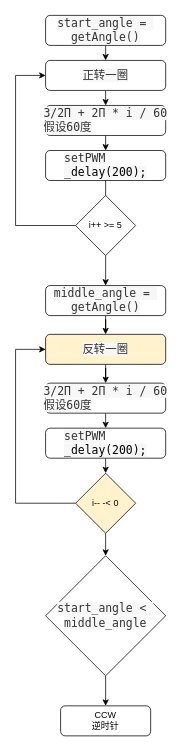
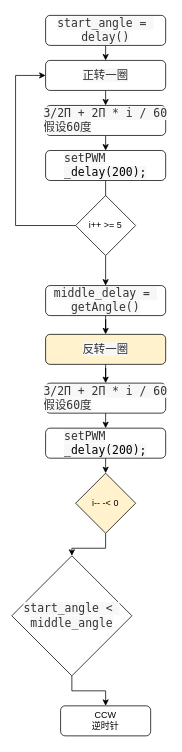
(105, 30) -> (105, 30)
(105, 300) -> (105, 300)
(15, 444) -> none
(105, 615) -> (72, 615)
